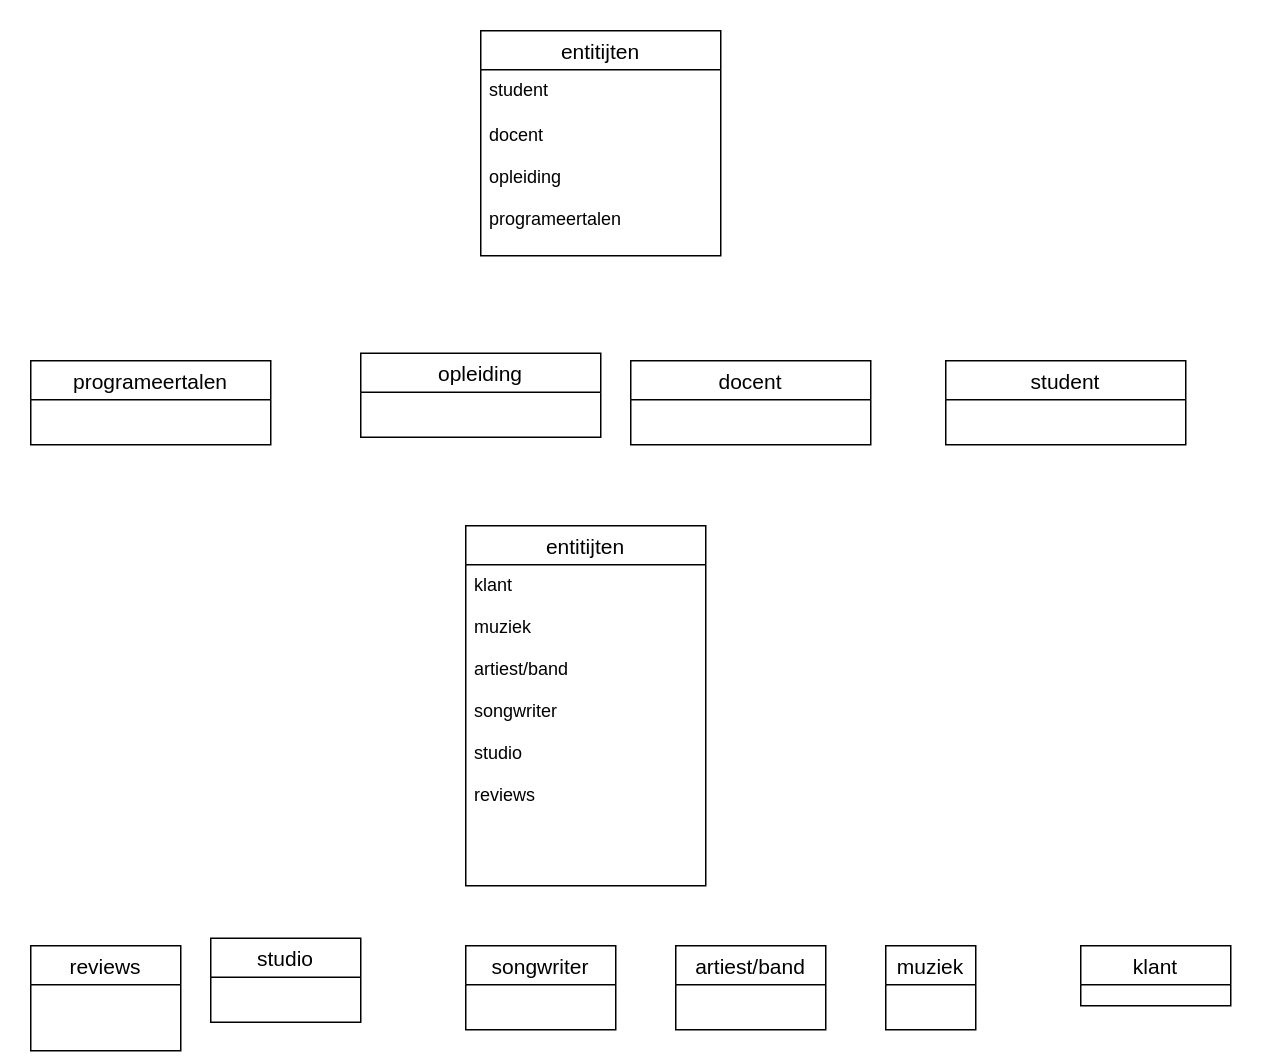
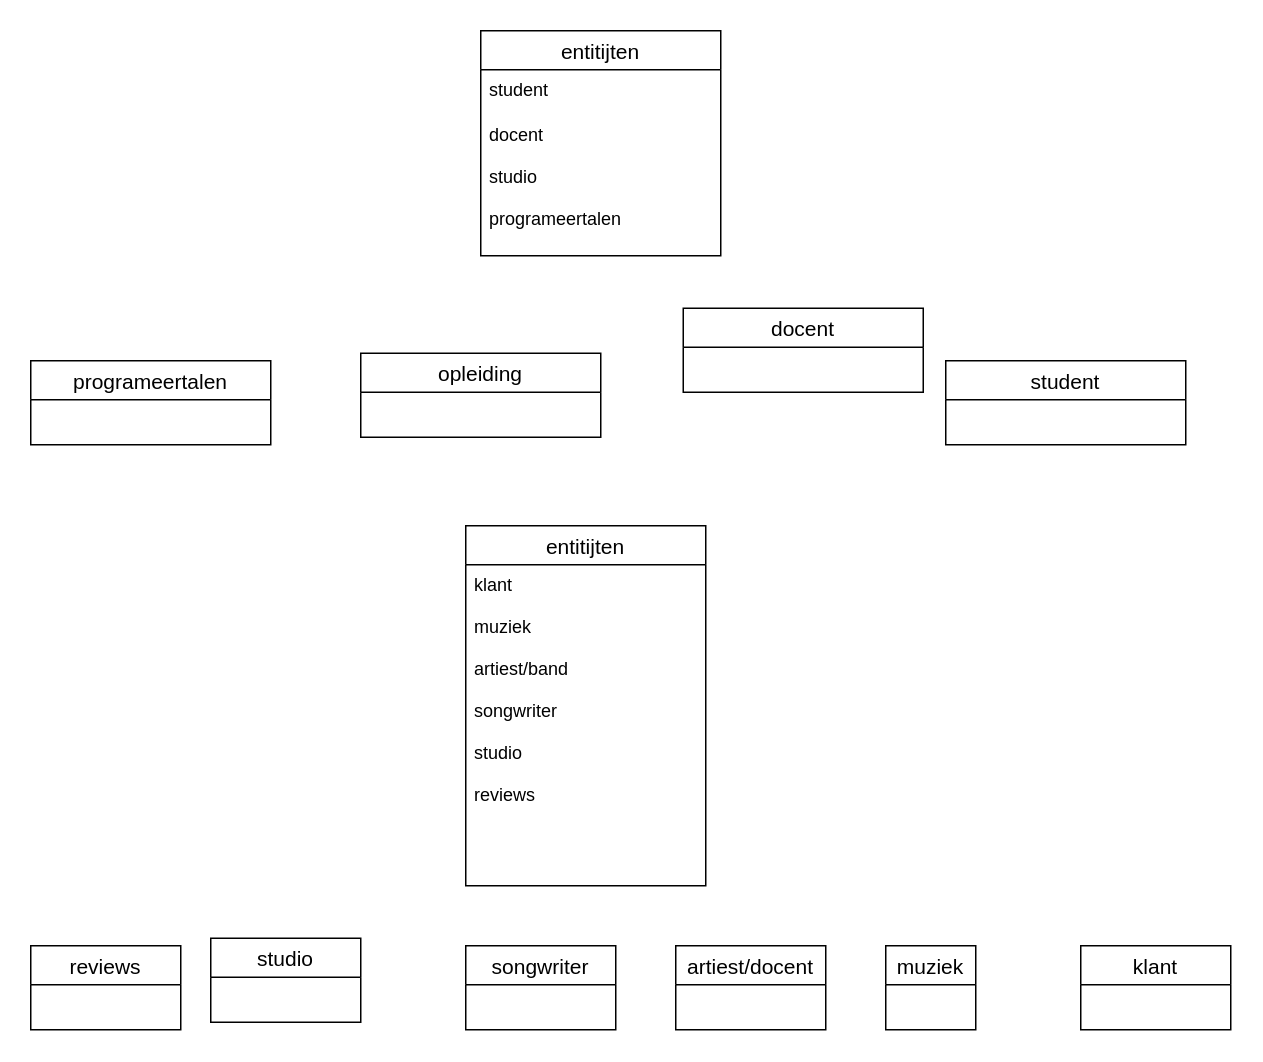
(519, 135) -> (519, 135)
(751, 403) -> (803, 350)
(750, 967) -> (750, 967)
(1156, 976) -> (1156, 988)
(106, 998) -> (106, 988)
